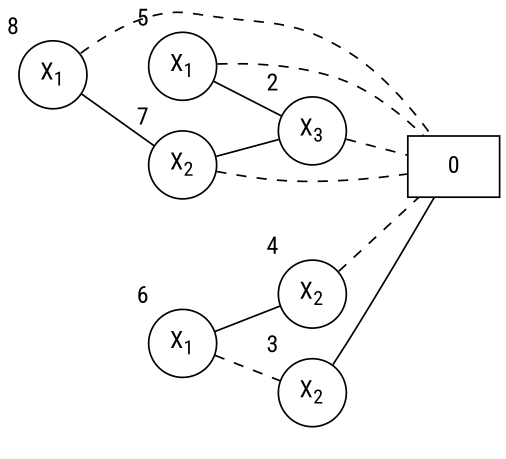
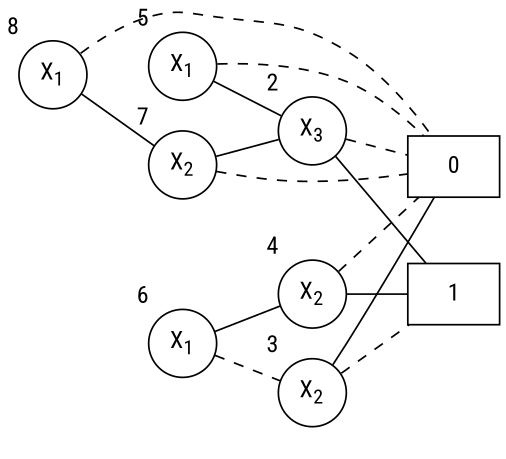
none -> (454, 294)
